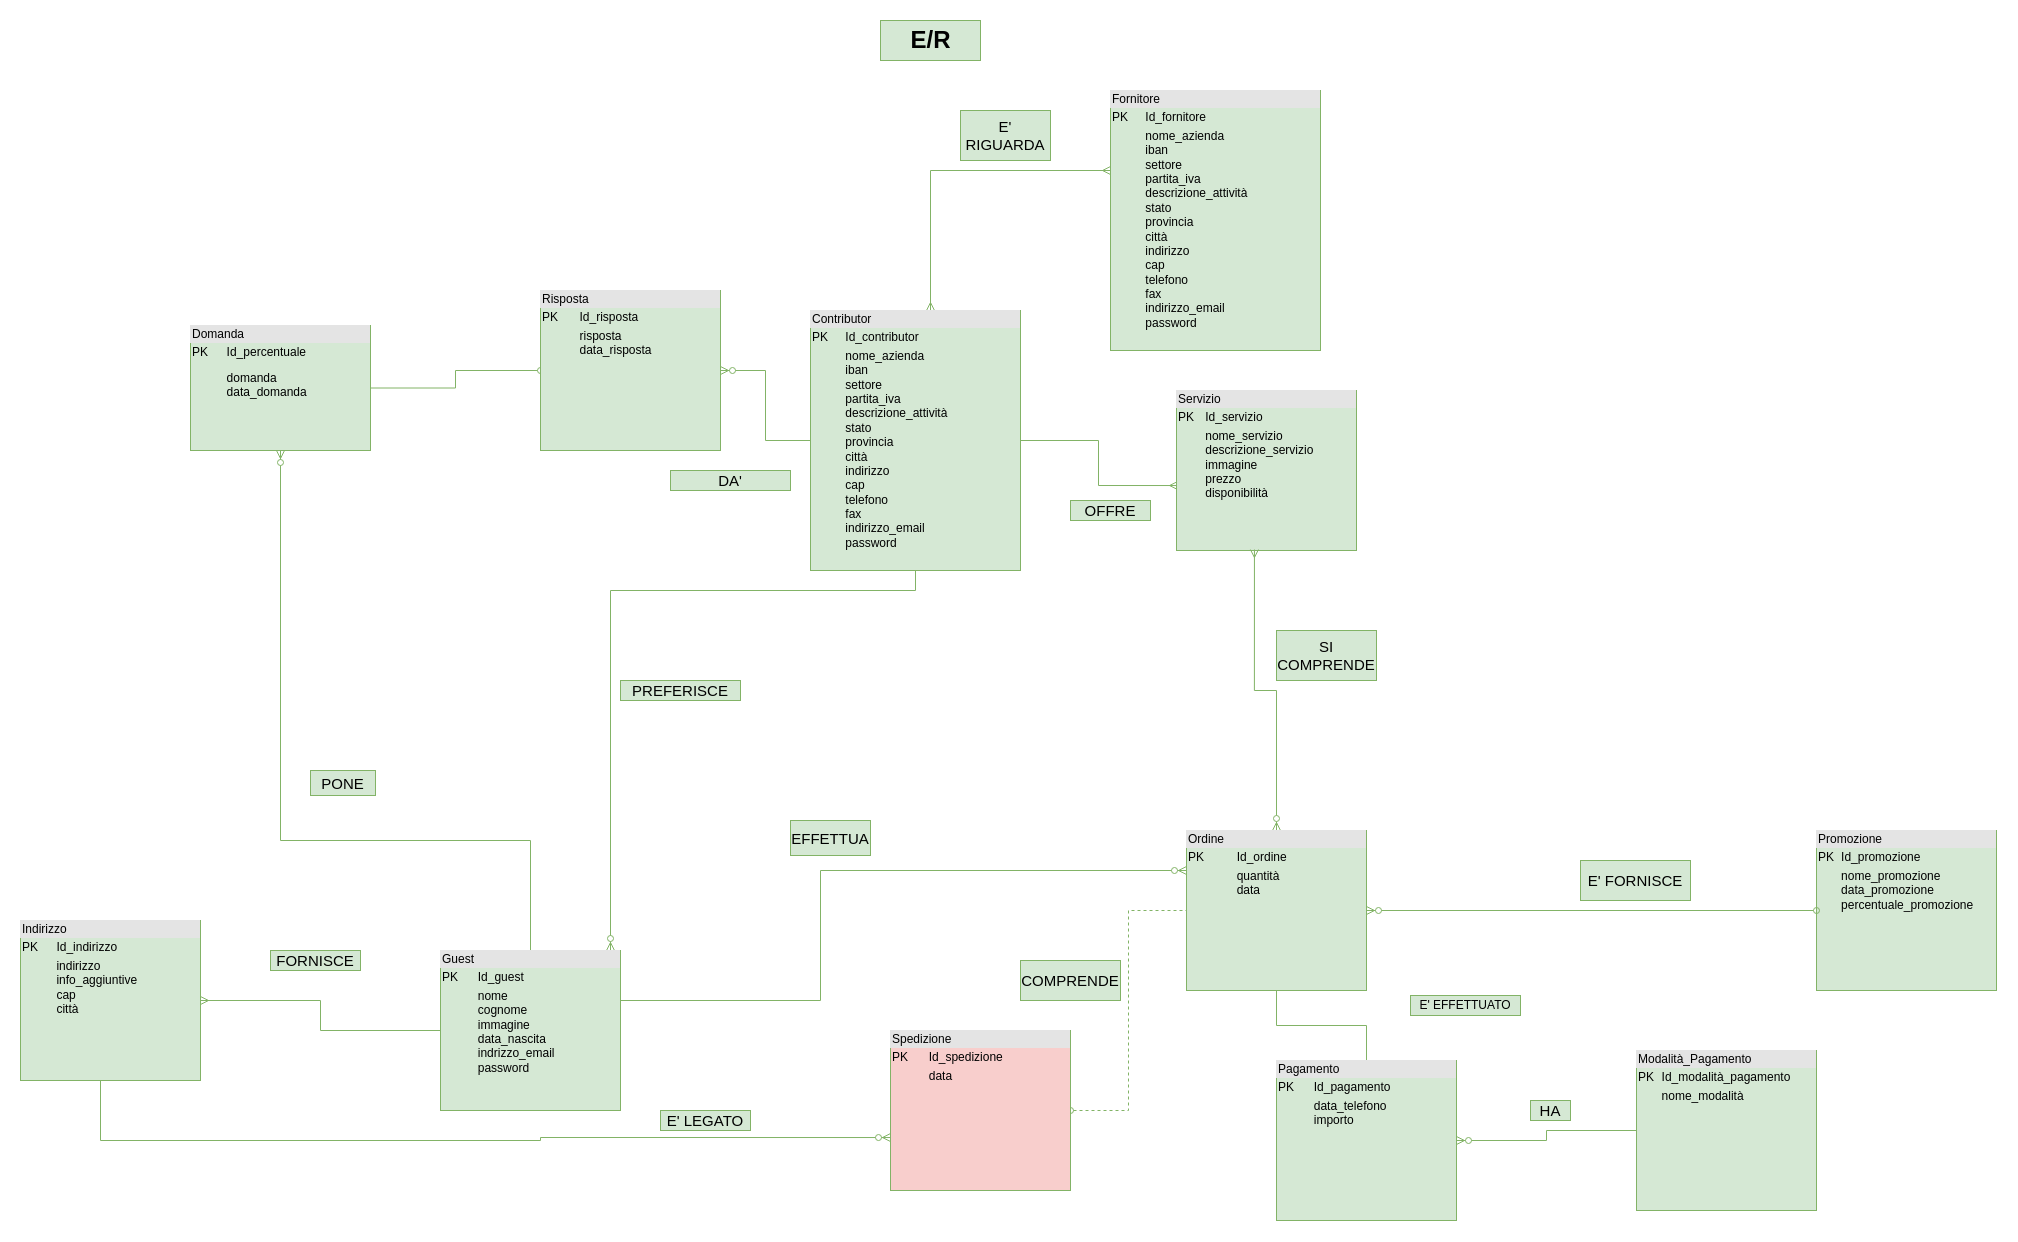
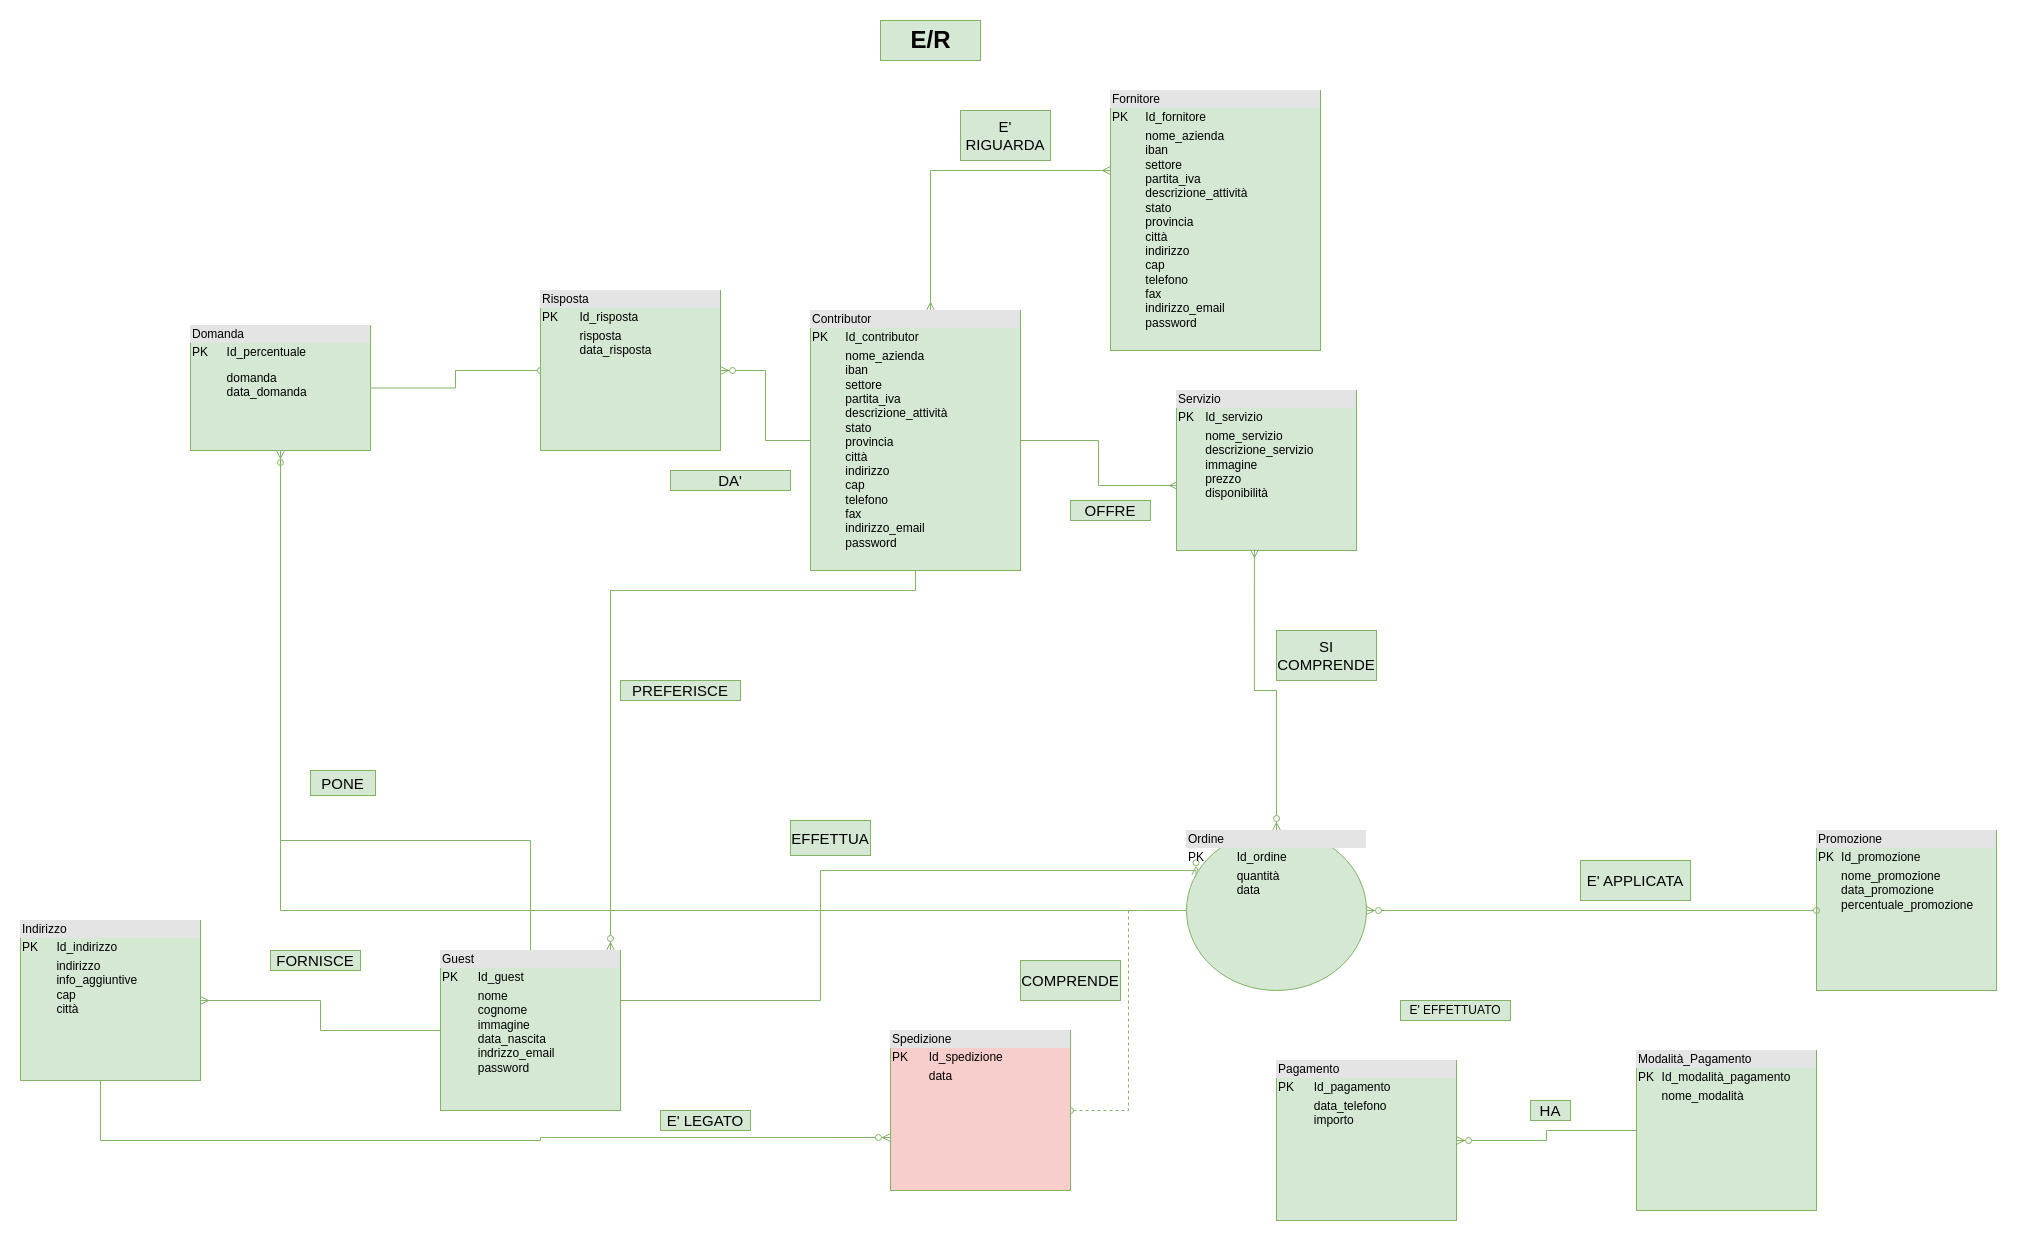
(1636, 881) -> (1636, 881)
(1277, 911) -> (1277, 911)
(1466, 1006) -> (1456, 1011)
(1322, 1026) -> (670, 911)
